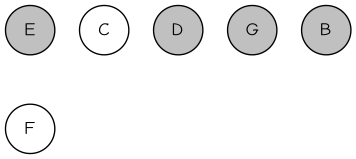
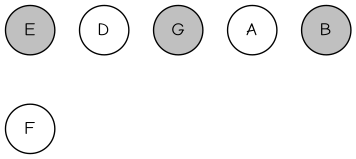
(104, 30) -> none
(178, 30) -> (104, 30)
none -> (252, 30)
